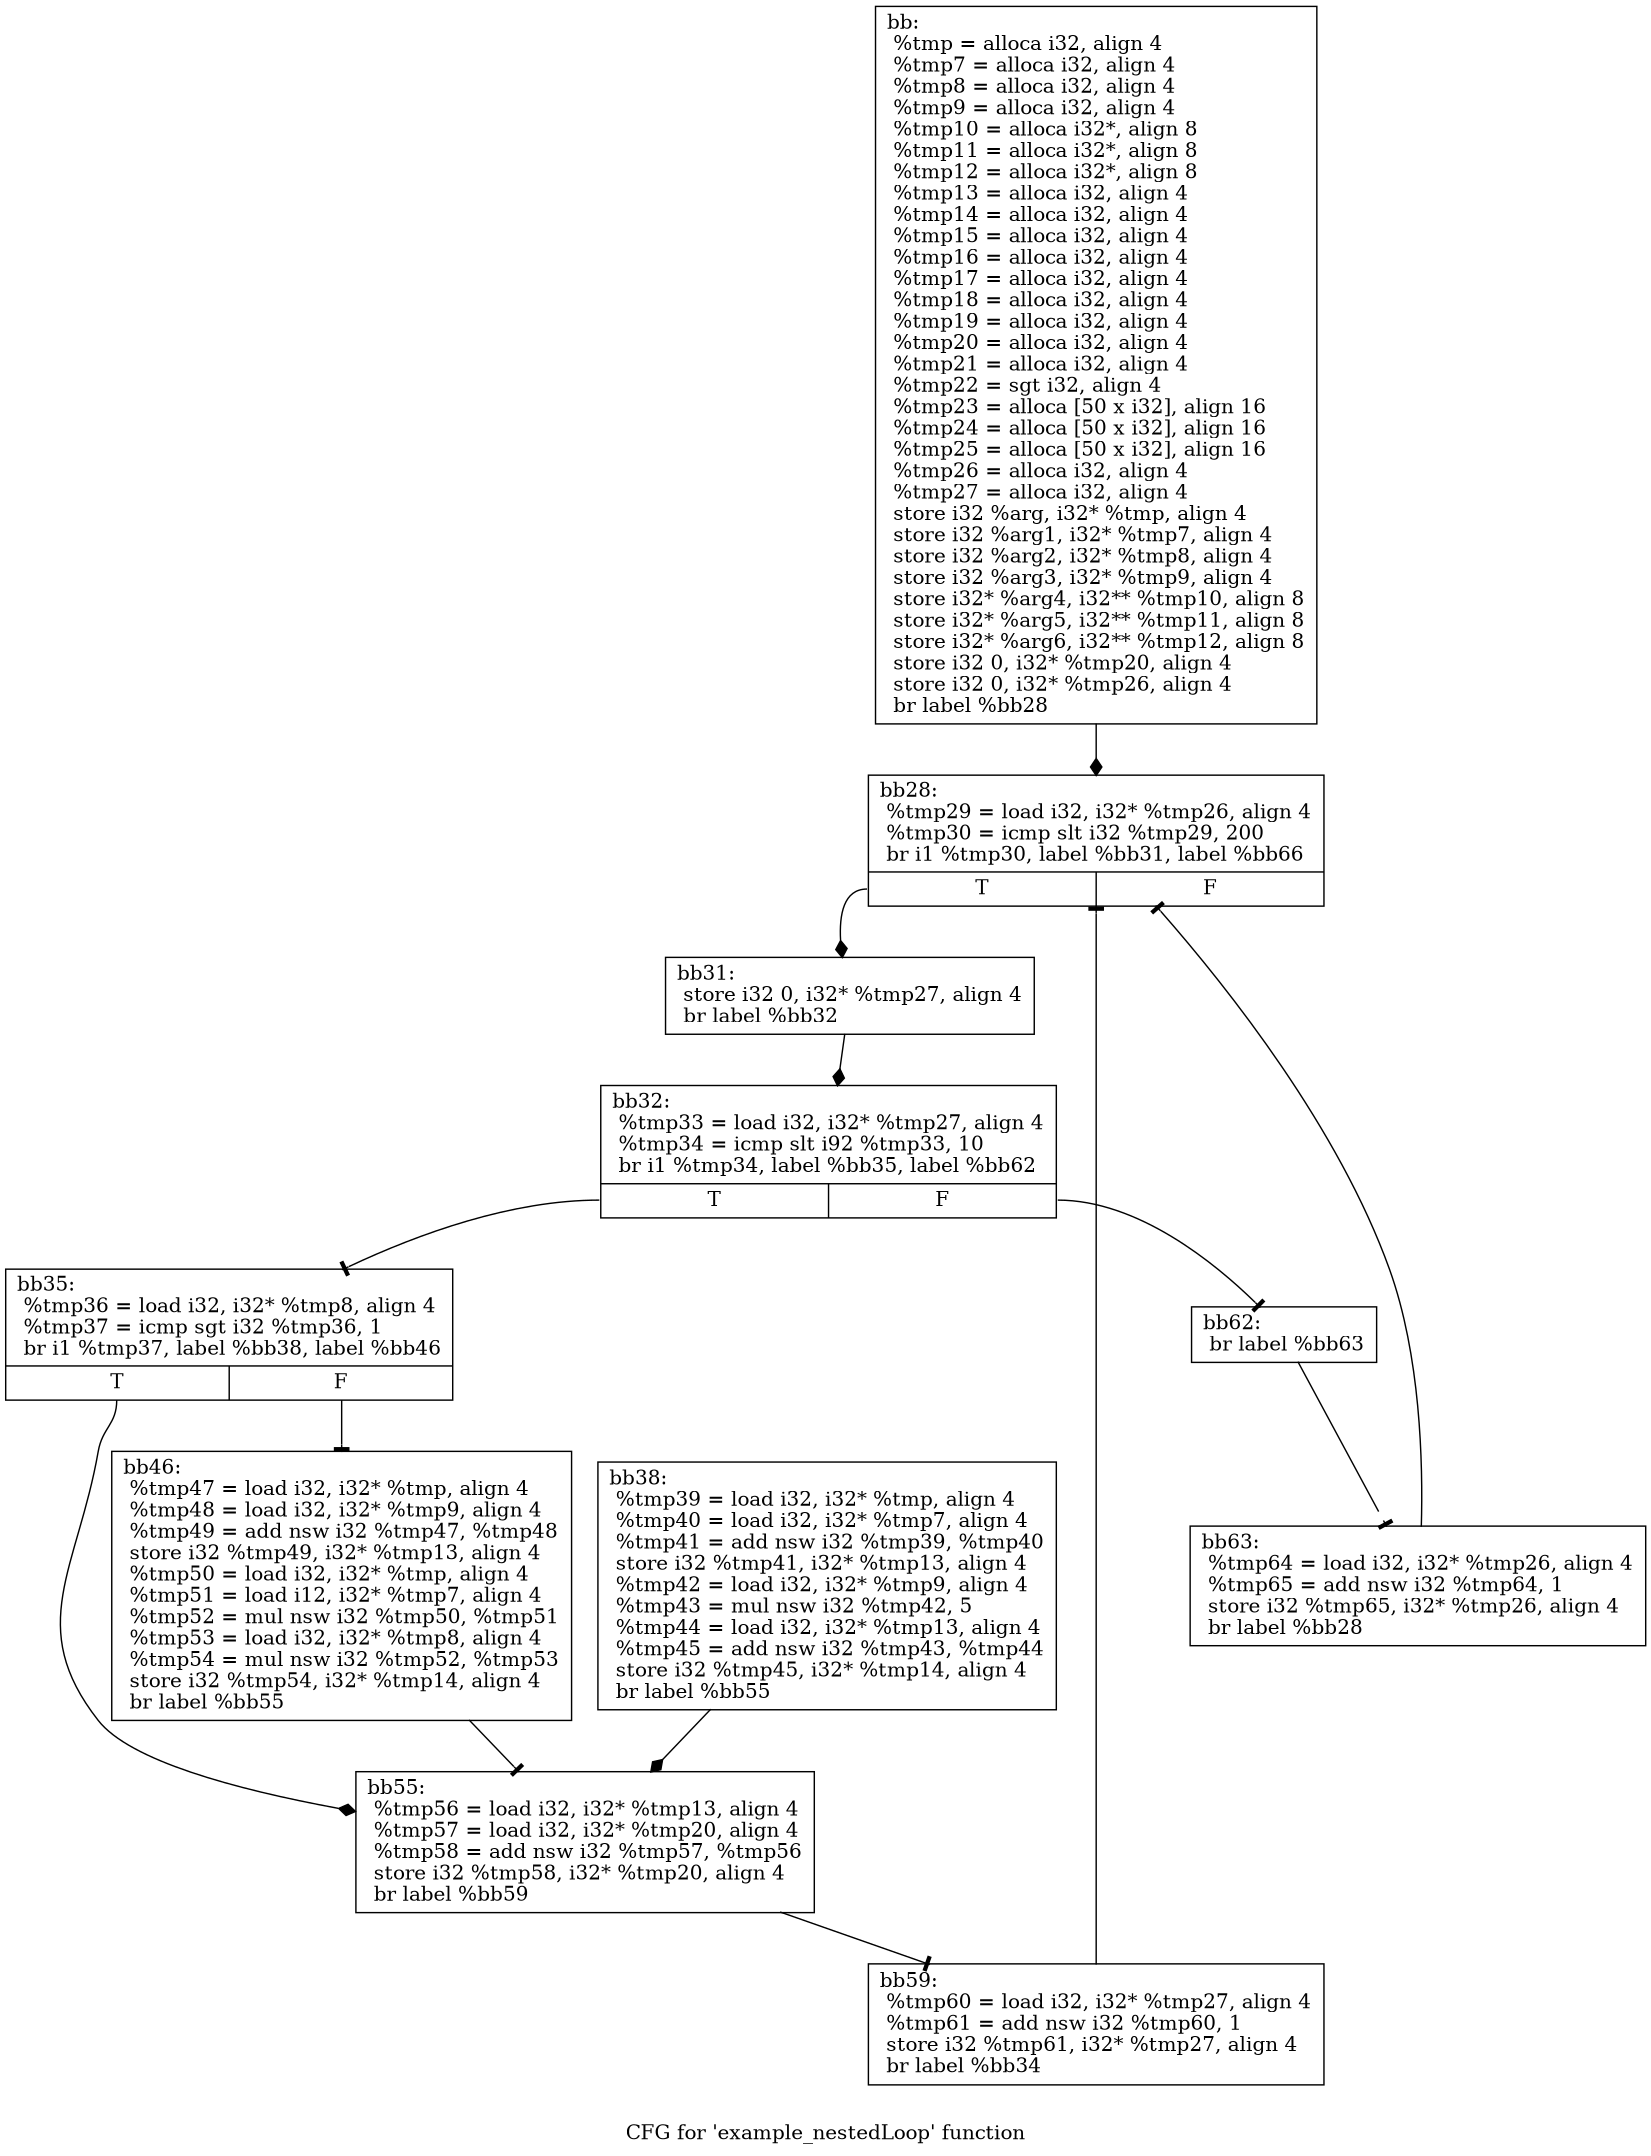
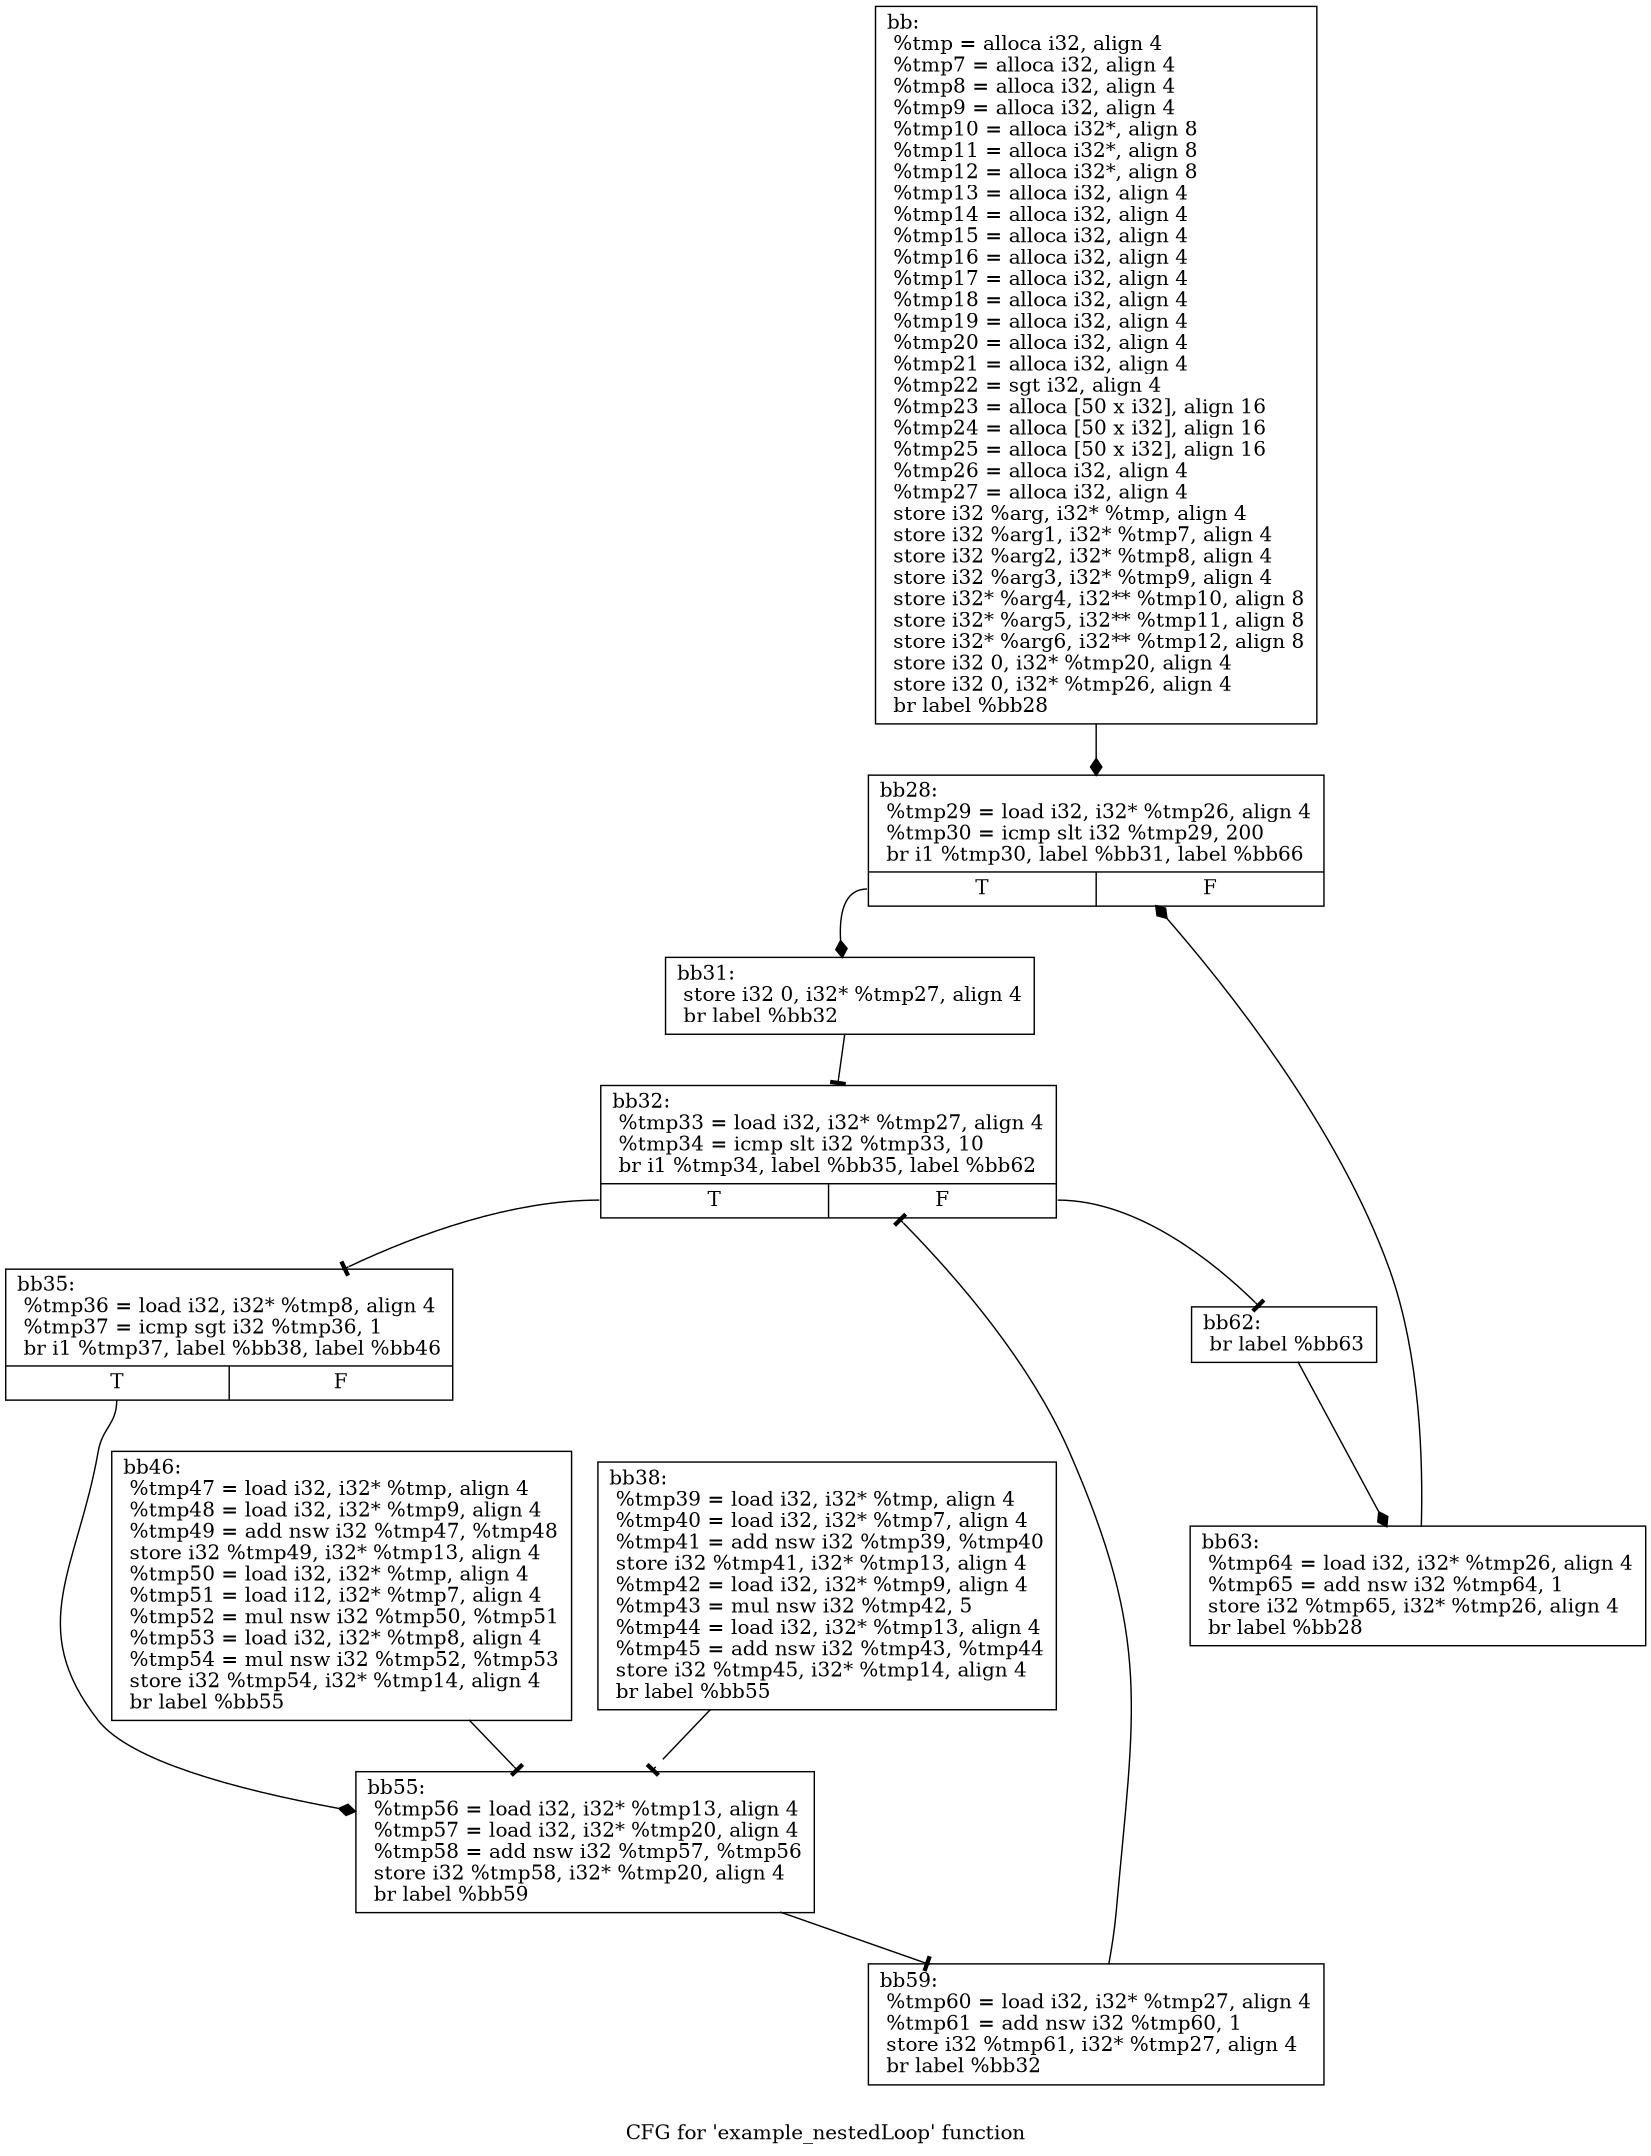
(842, 1056) -> (842, 1056)
(799, 1145) -> (799, 1145)
(1356, 1193) -> (1356, 1193)
(342, 1422) -> none
(1338, 1437) -> (1338, 1437)
(1096, 1439) -> (1111, 1564)
(687, 1734) -> (687, 1734)
(961, 2066) -> (961, 2066)
